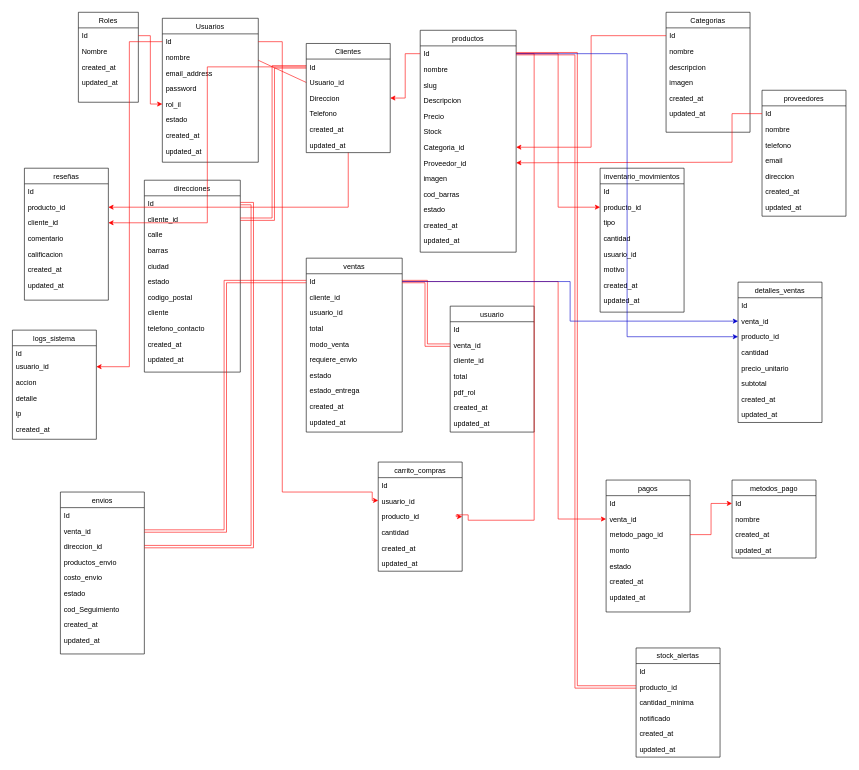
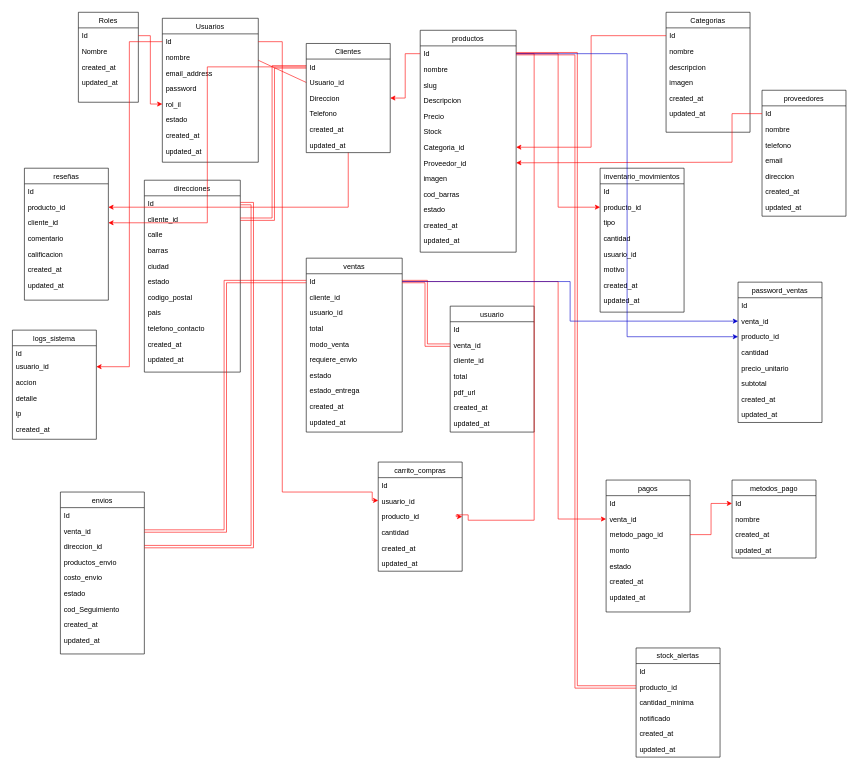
(780, 290) -> (780, 290)
(160, 313) -> (155, 313)
(467, 392) -> (467, 392)
